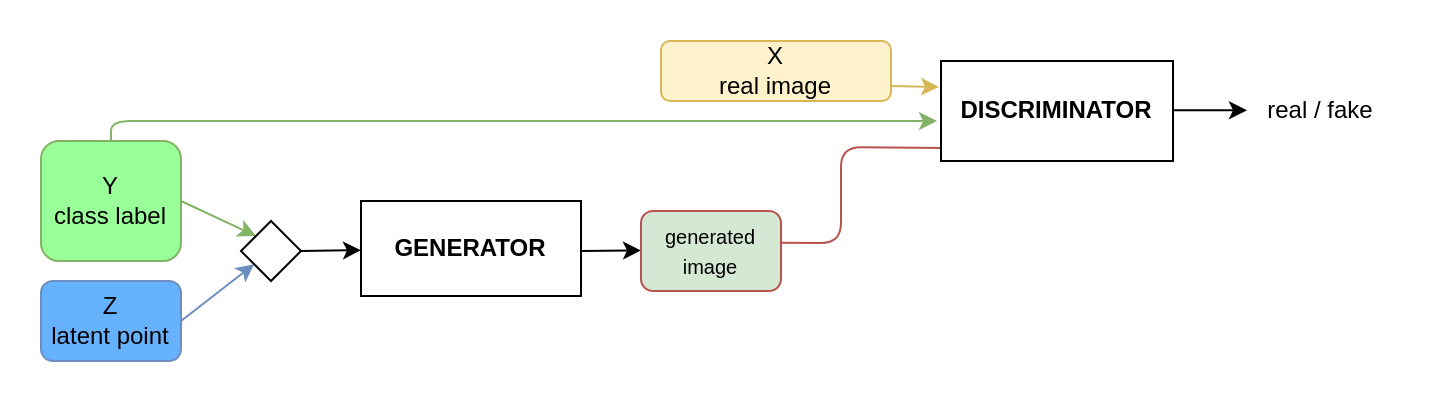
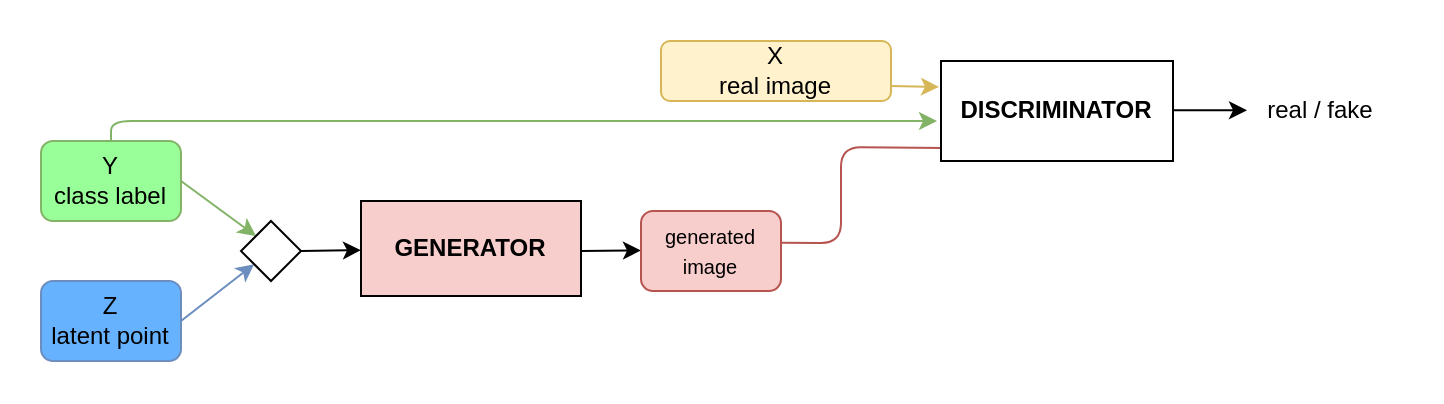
(111, 201) -> (111, 181)
(471, 249) -> (471, 249)
(711, 251) -> (711, 251)
